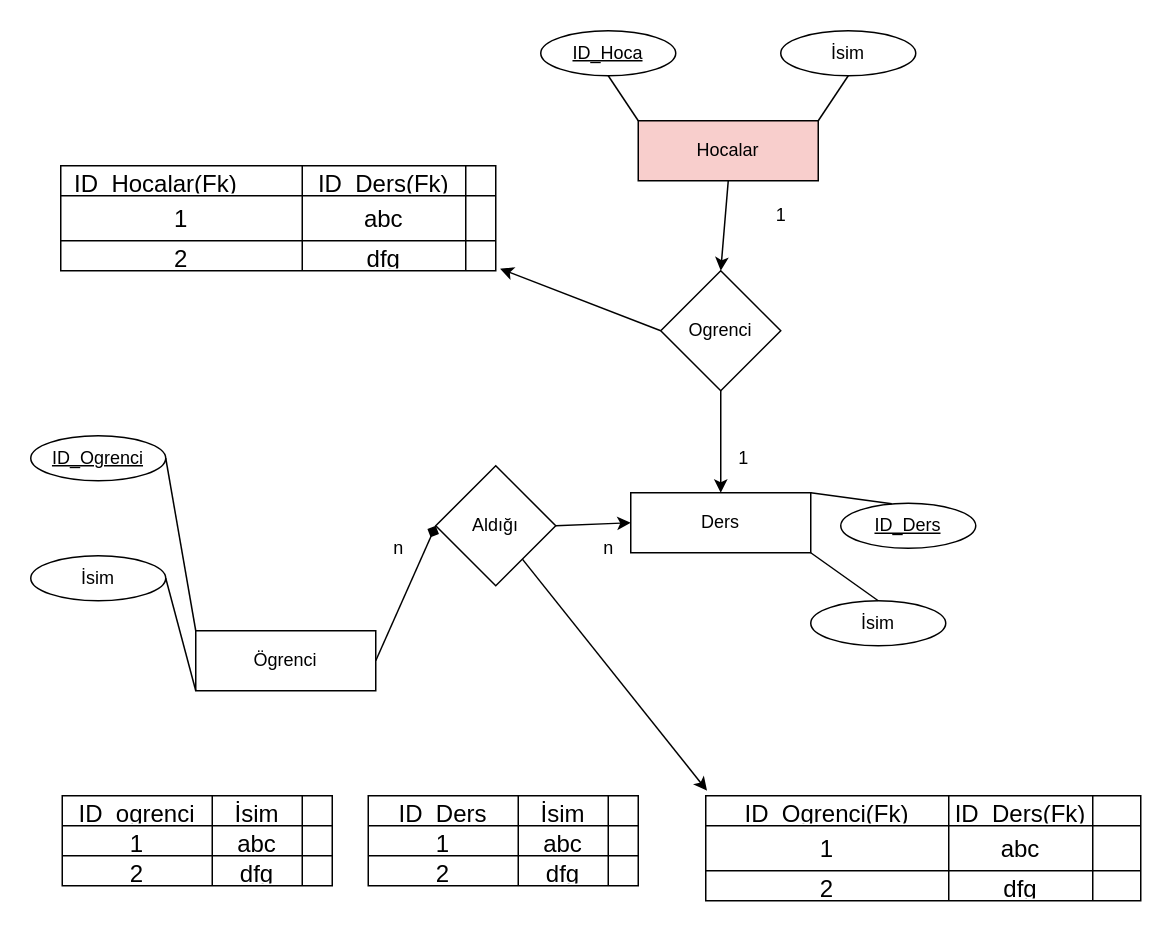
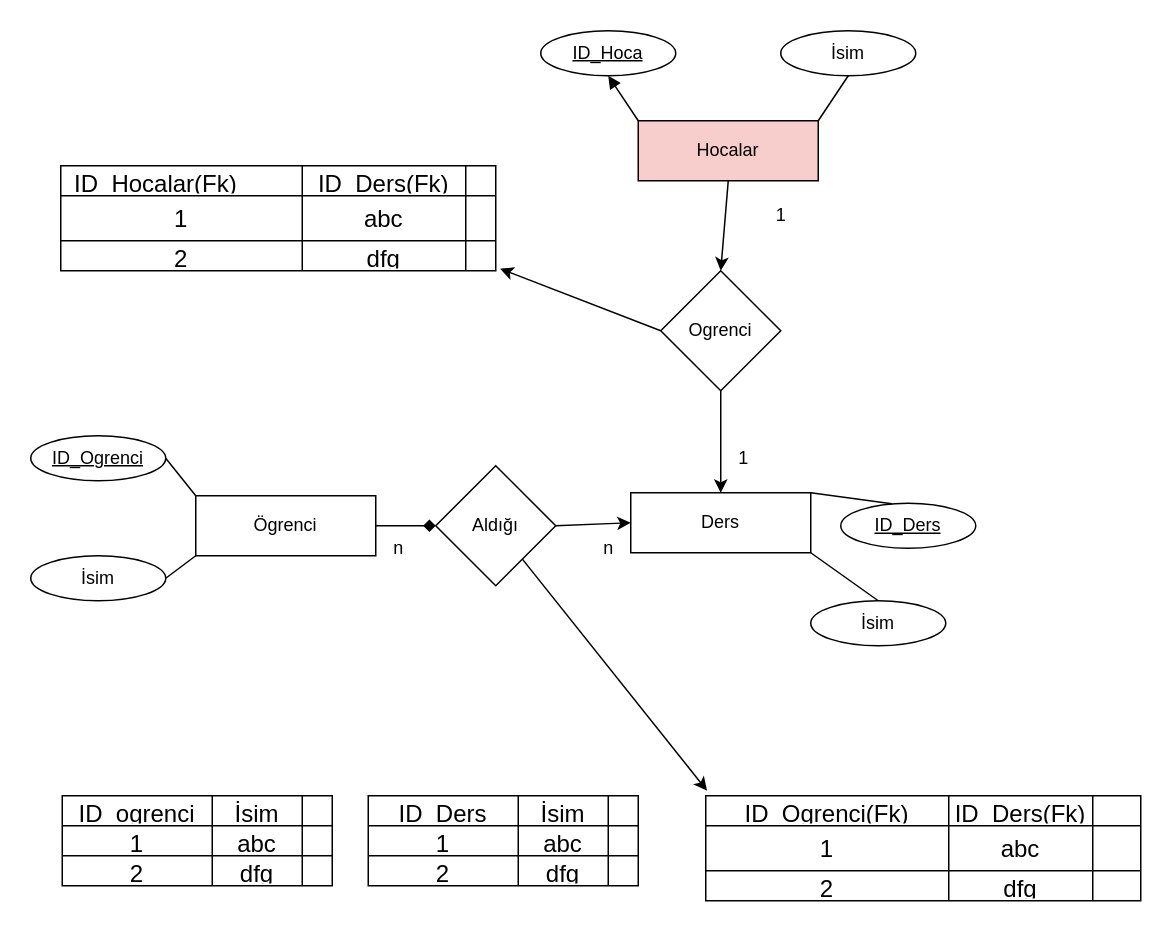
(612, 82) -> (616, 87)
(286, 661) -> (286, 526)
